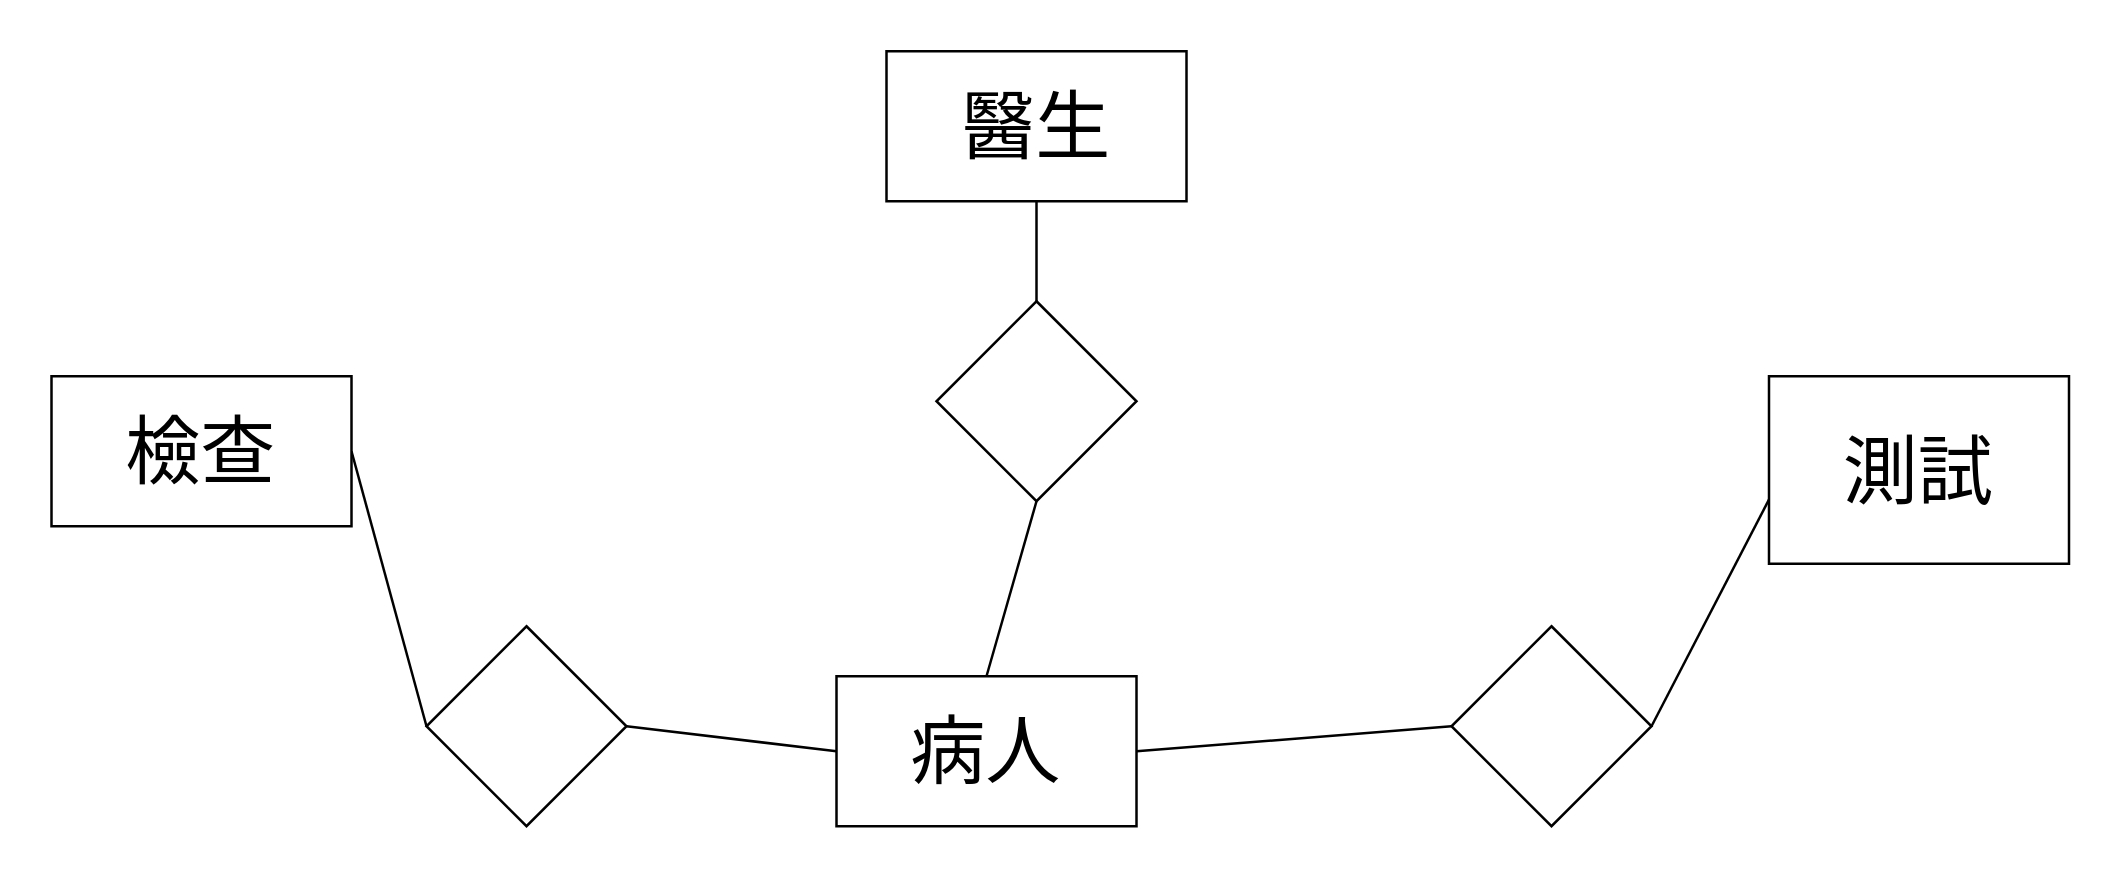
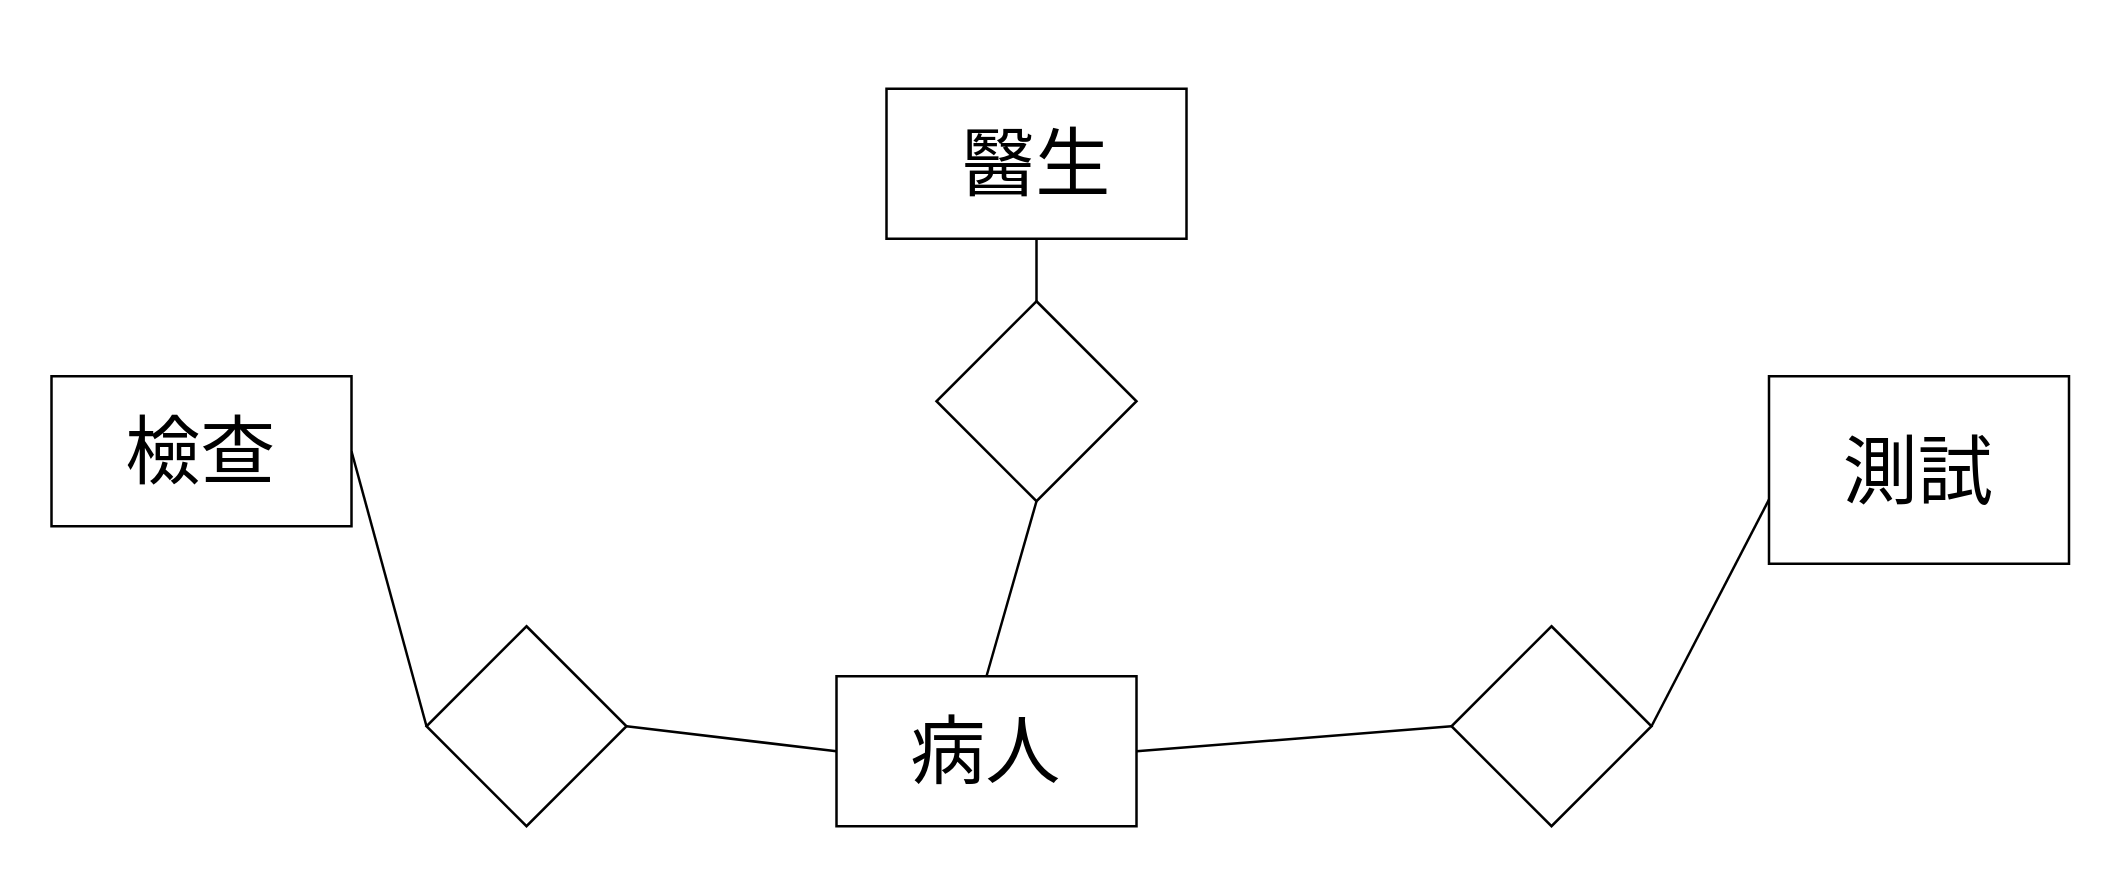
(1036, 126) -> (1036, 164)
